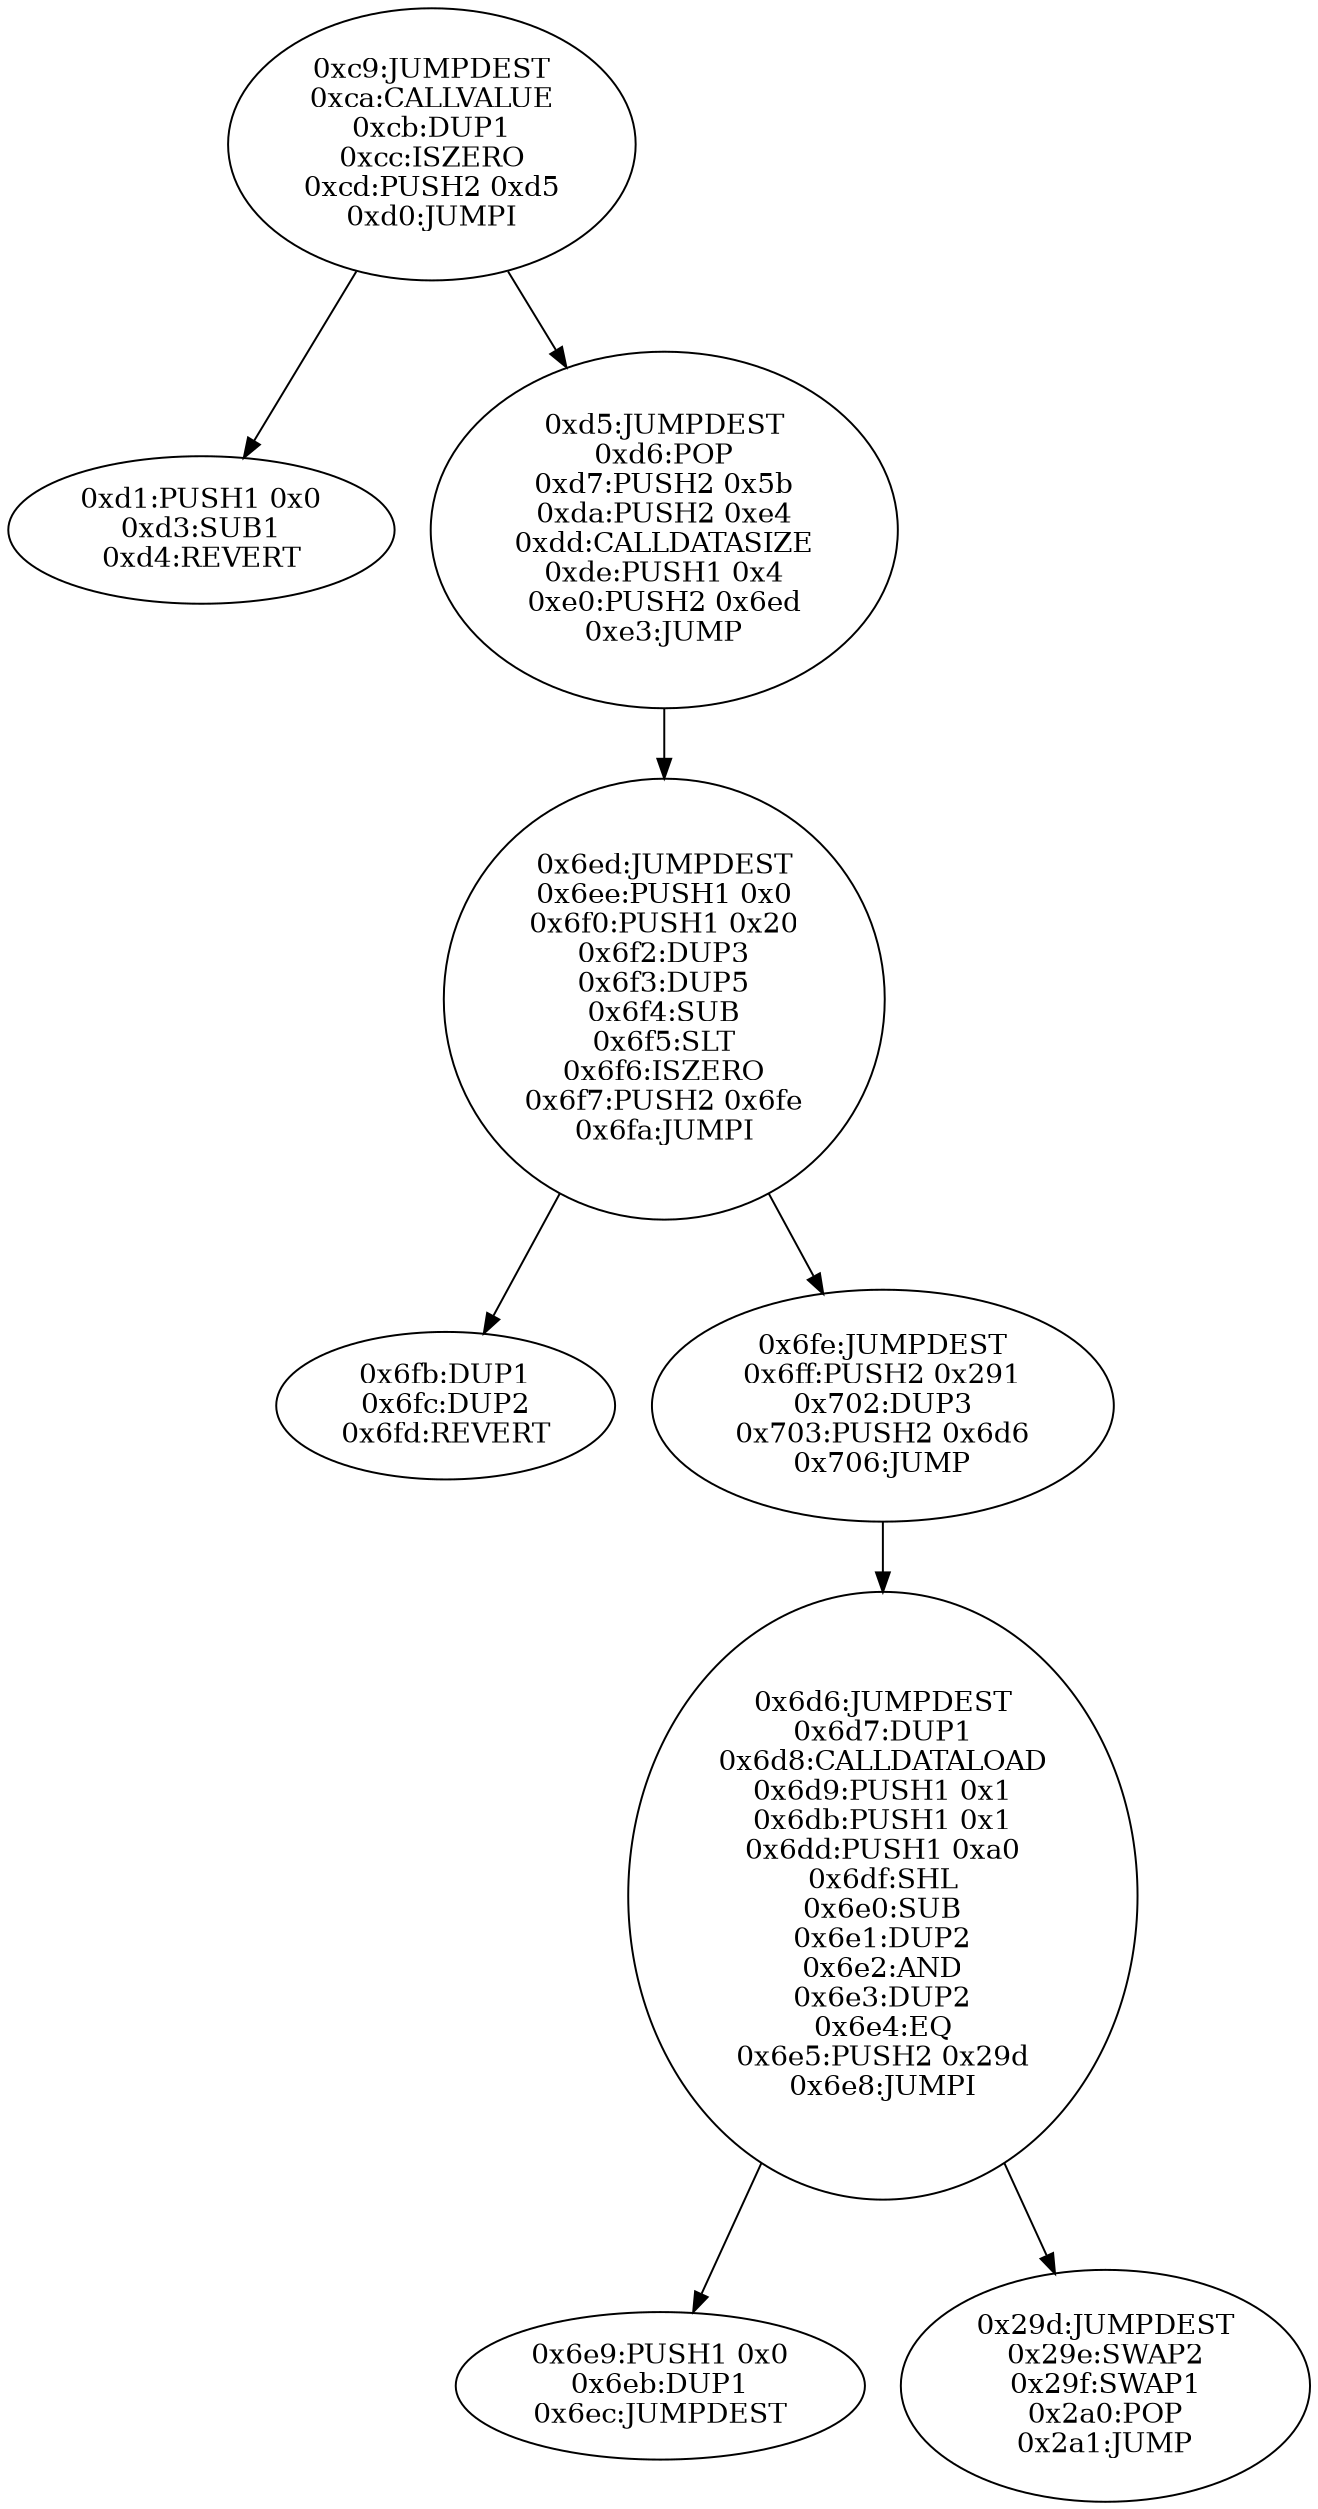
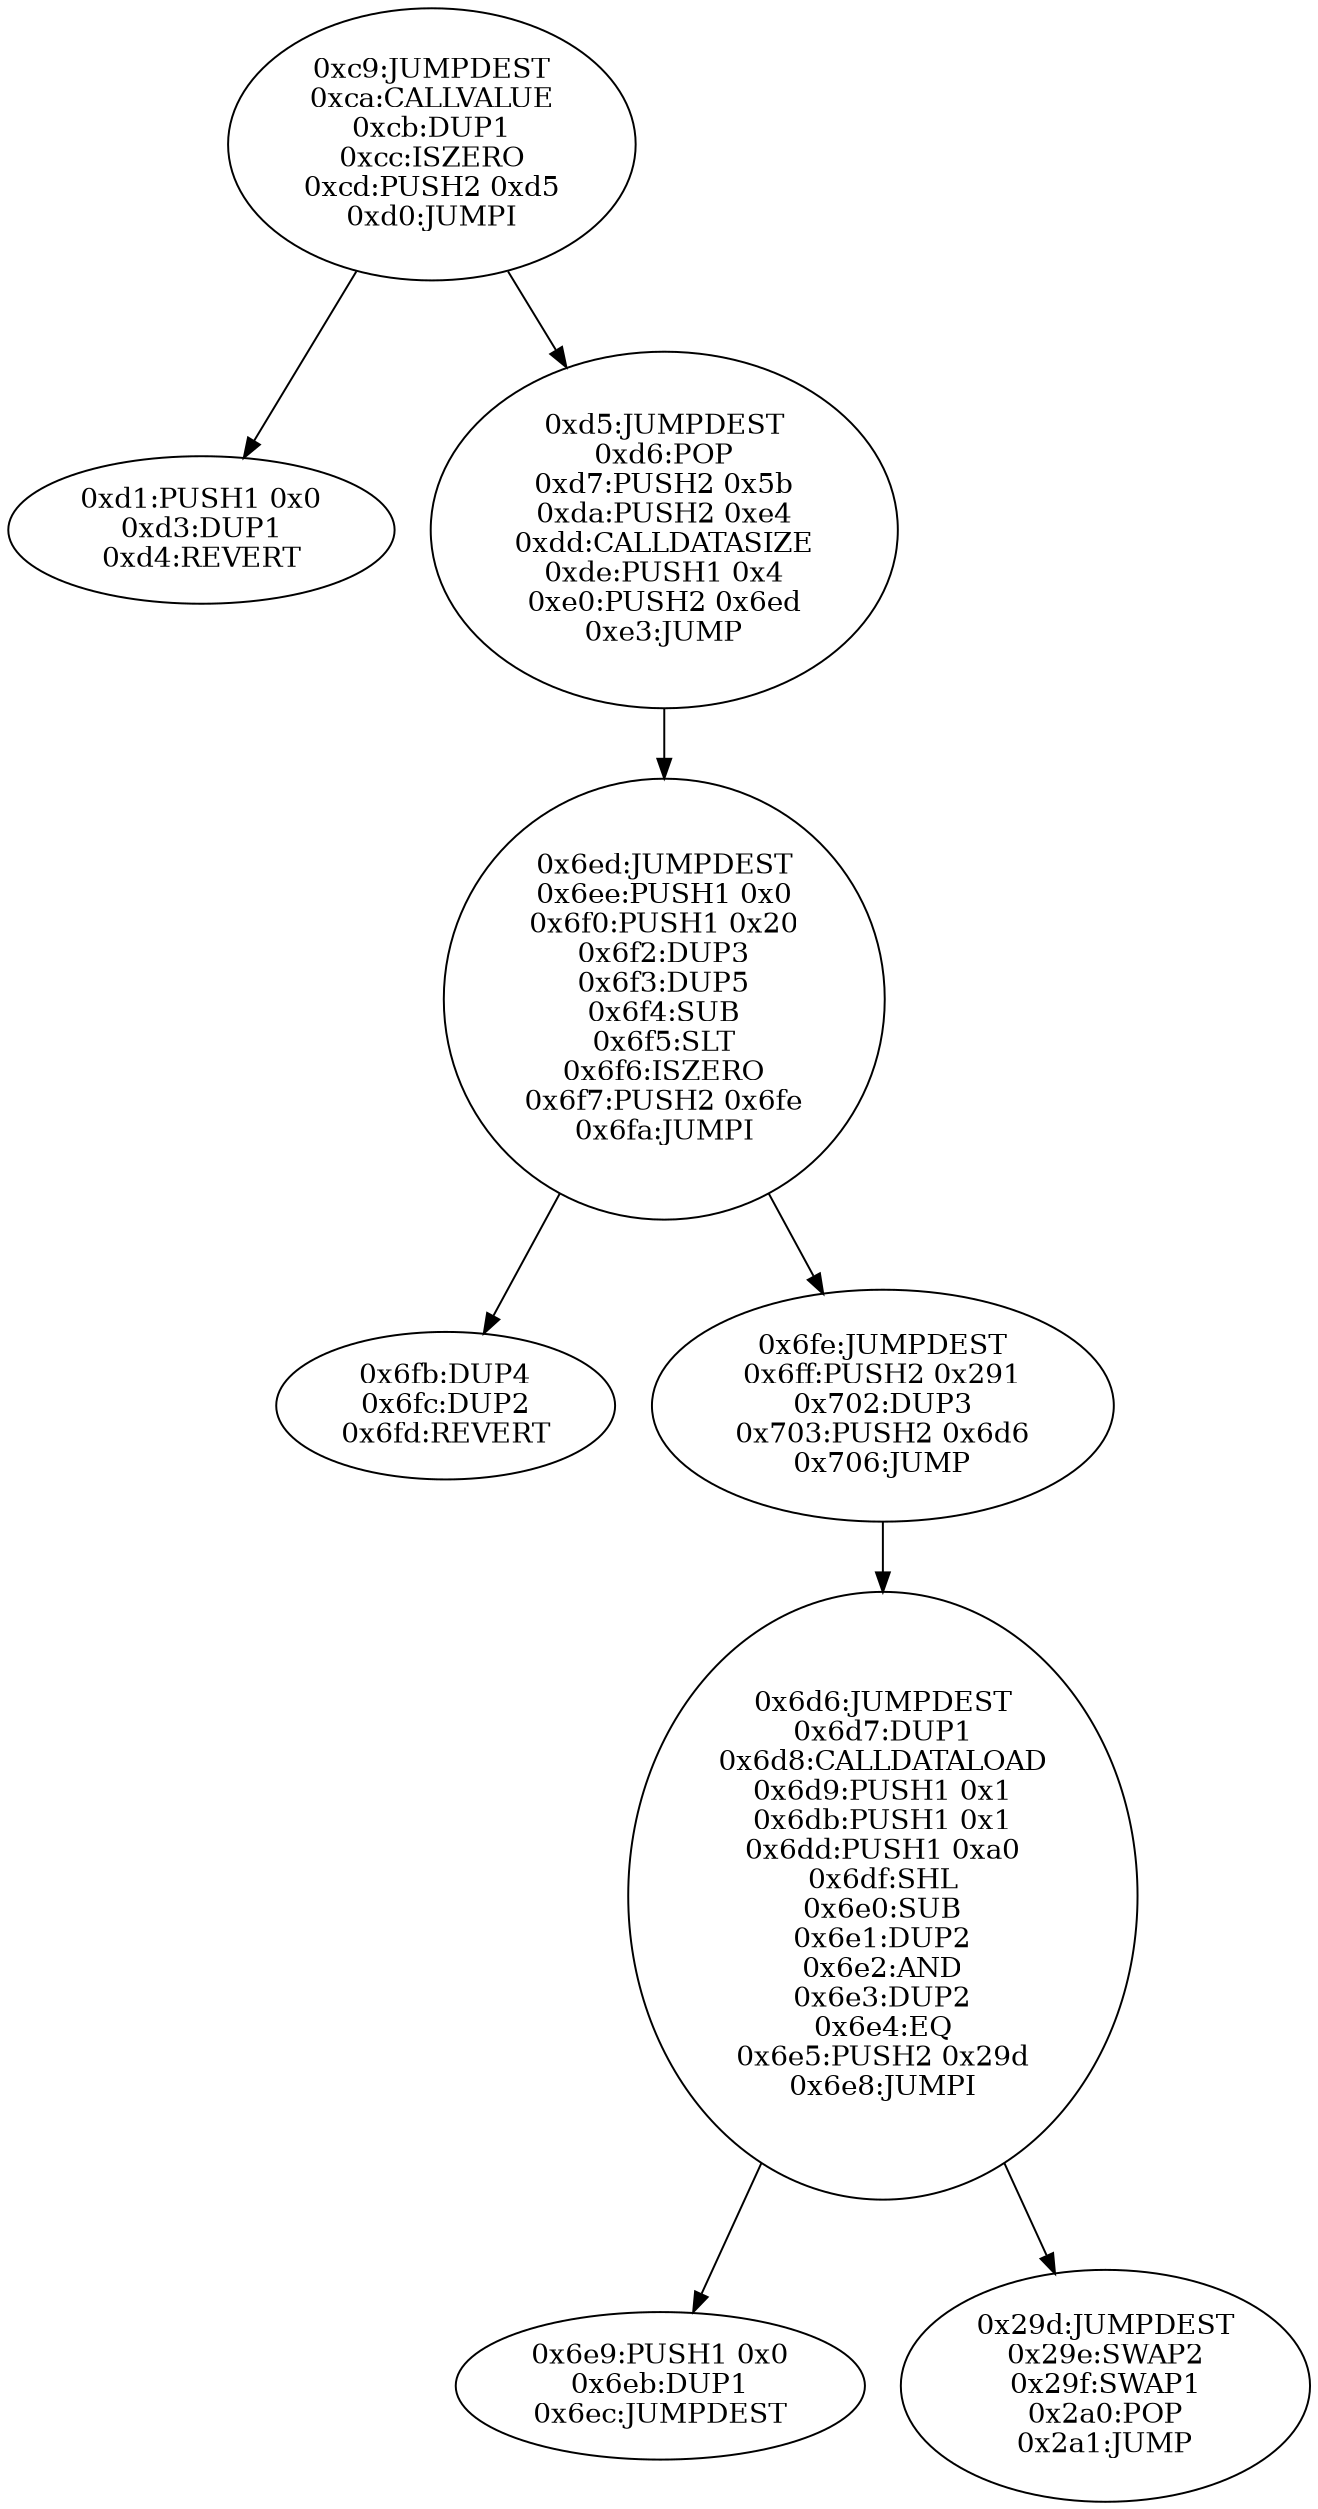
(201, 530) -> (201, 530)
(446, 1406) -> (446, 1406)
